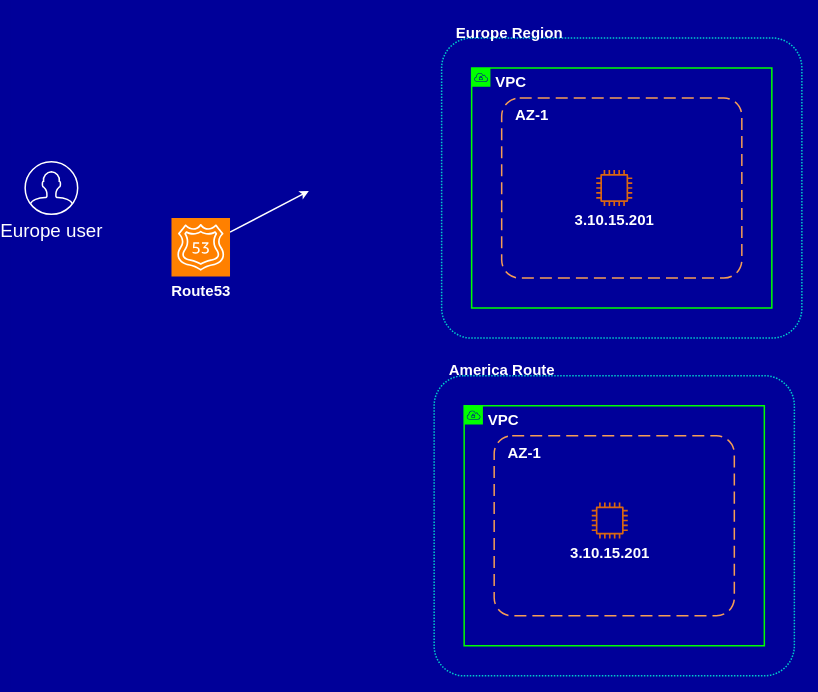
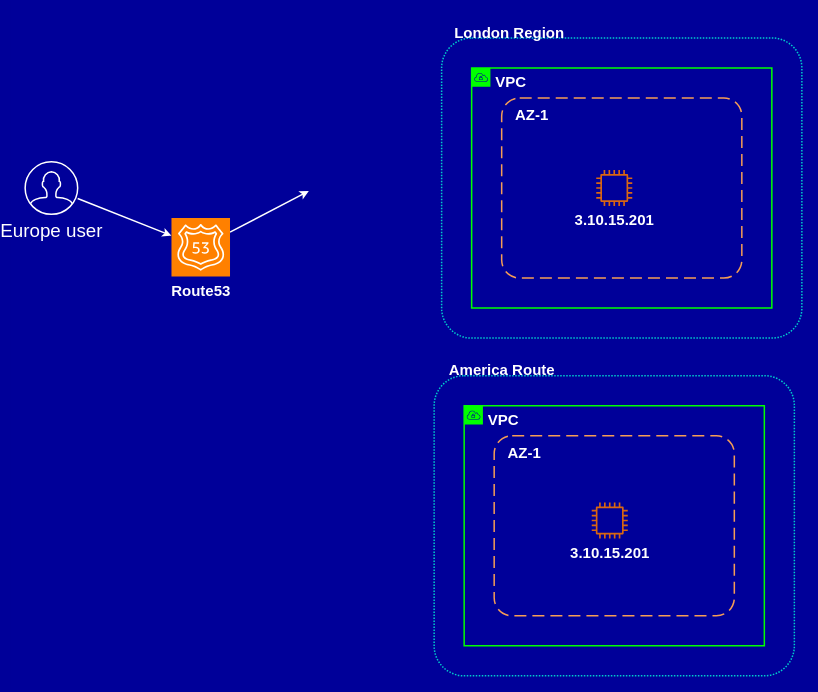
(509, 30) -> (509, 30)
none -> (122, 216)
